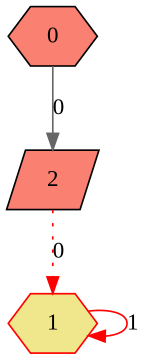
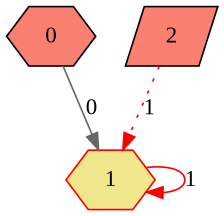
(53, 100) -> (78, 100)
(59, 252) -> (149, 108)
